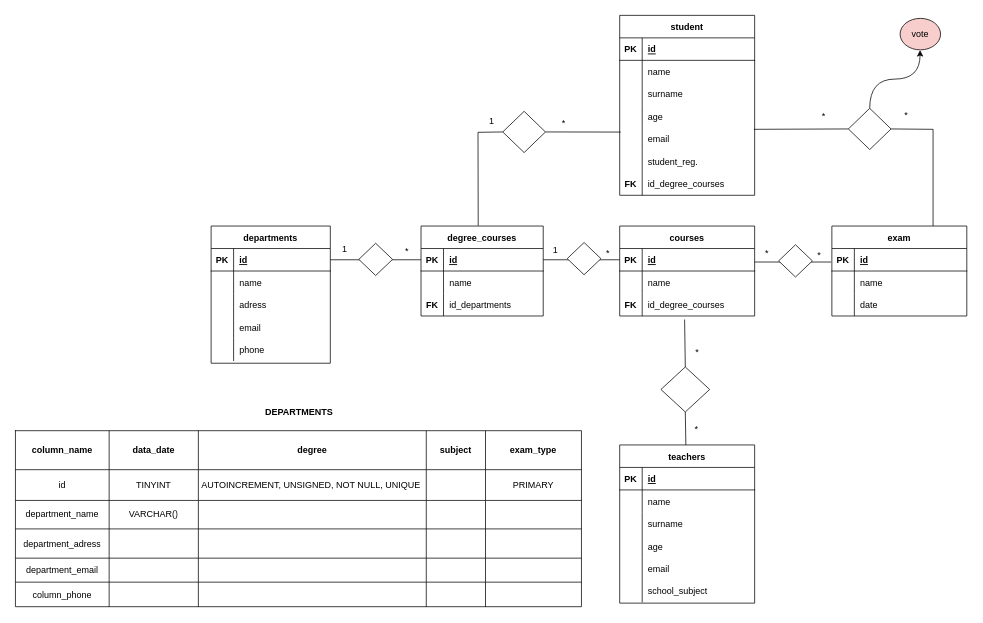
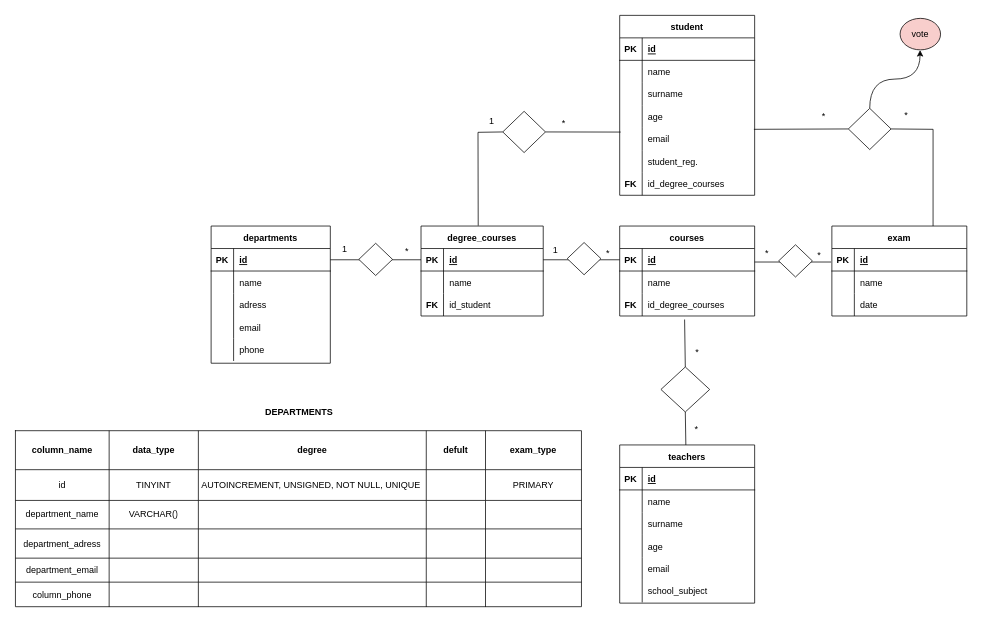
(483, 305) -> (473, 305)
(154, 450) -> (154, 450)
(456, 450) -> (456, 450)
